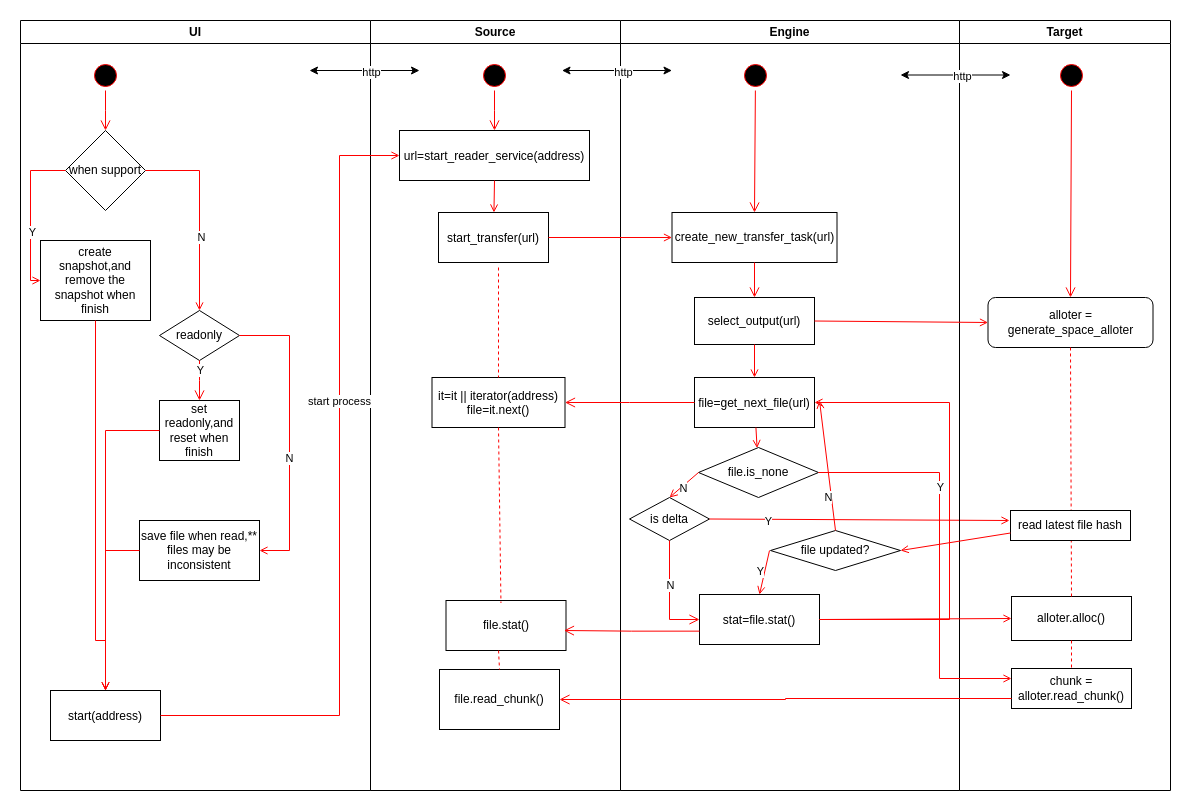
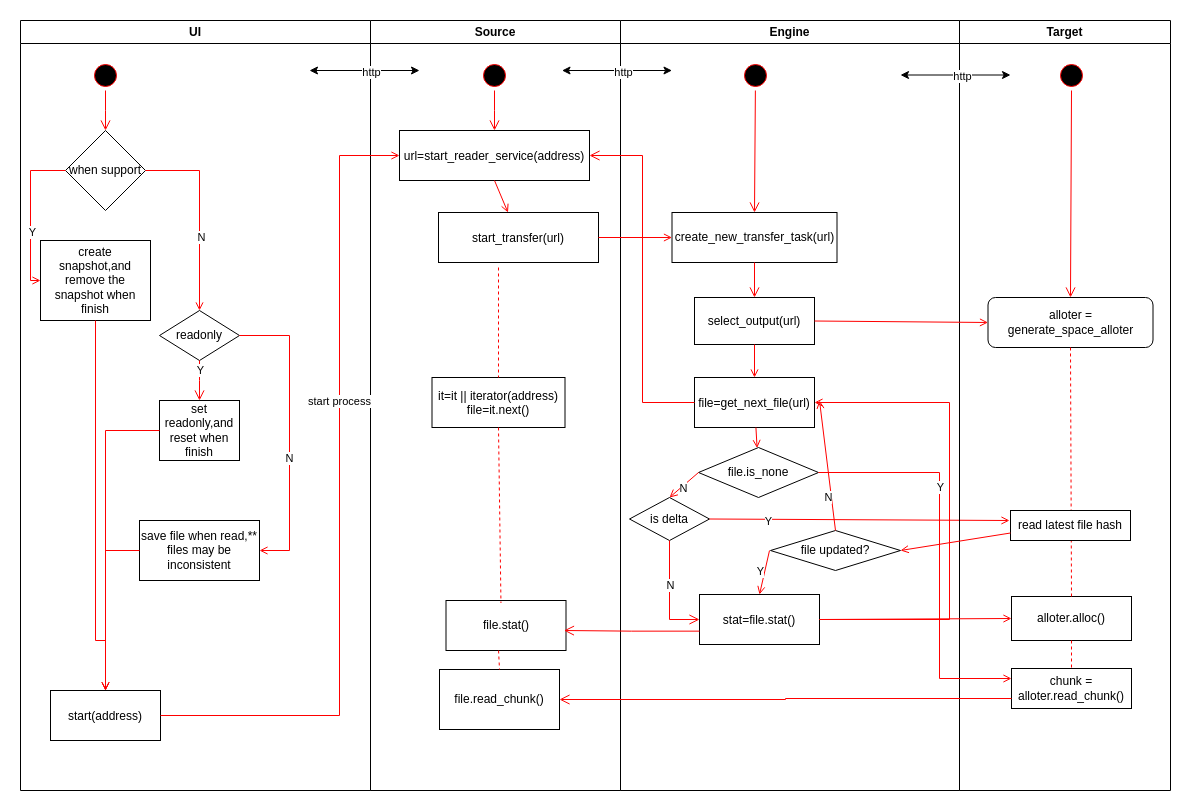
(494, 238) -> (519, 238)
(606, 403) -> (643, 256)
